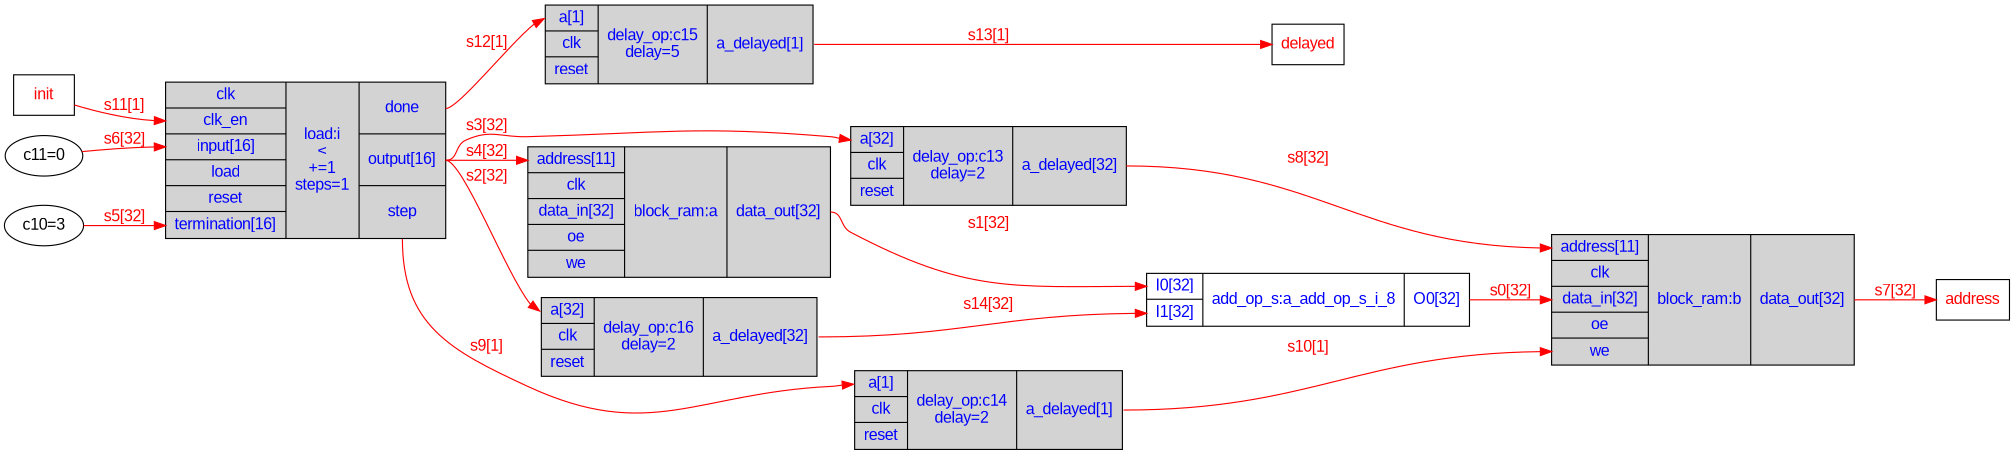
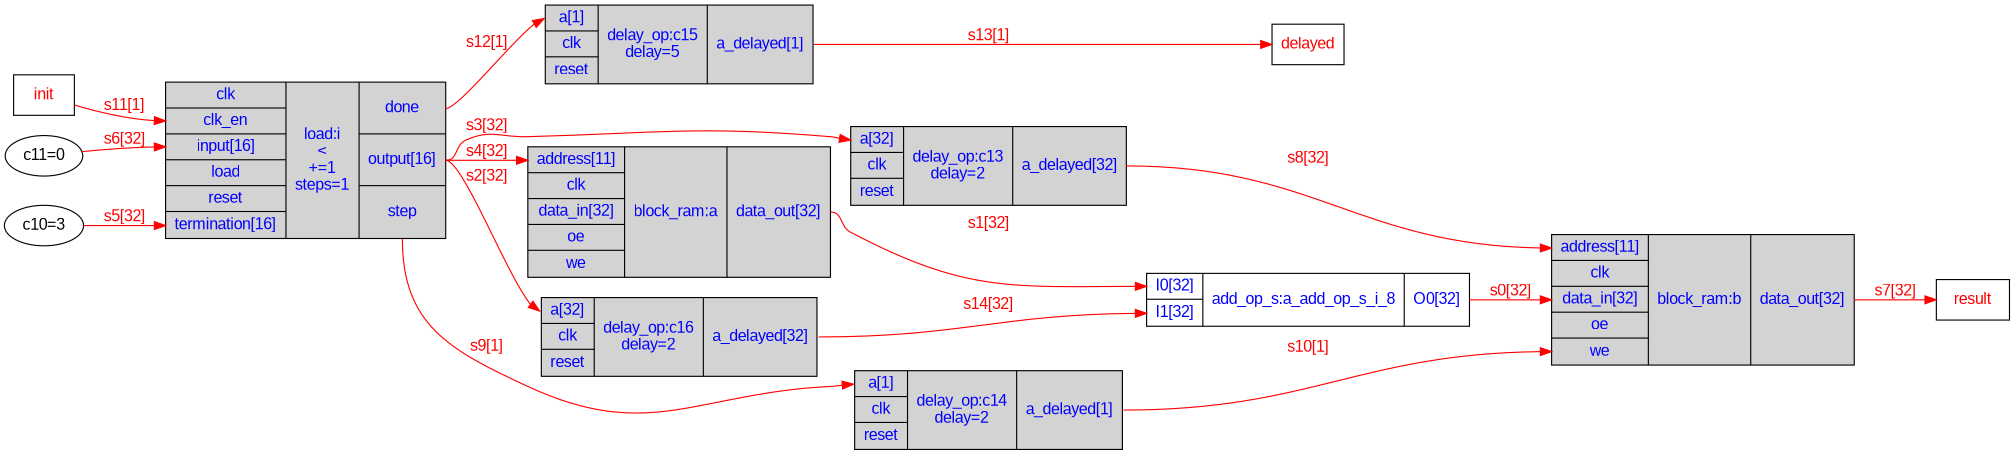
(1973, 300) -> (1973, 300)
